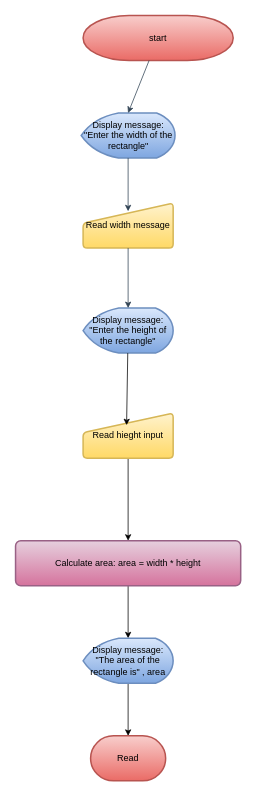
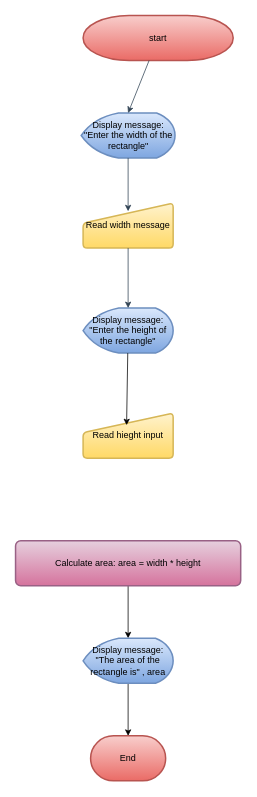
(128, 534) -> none
(128, 758) -> (128, 758)
